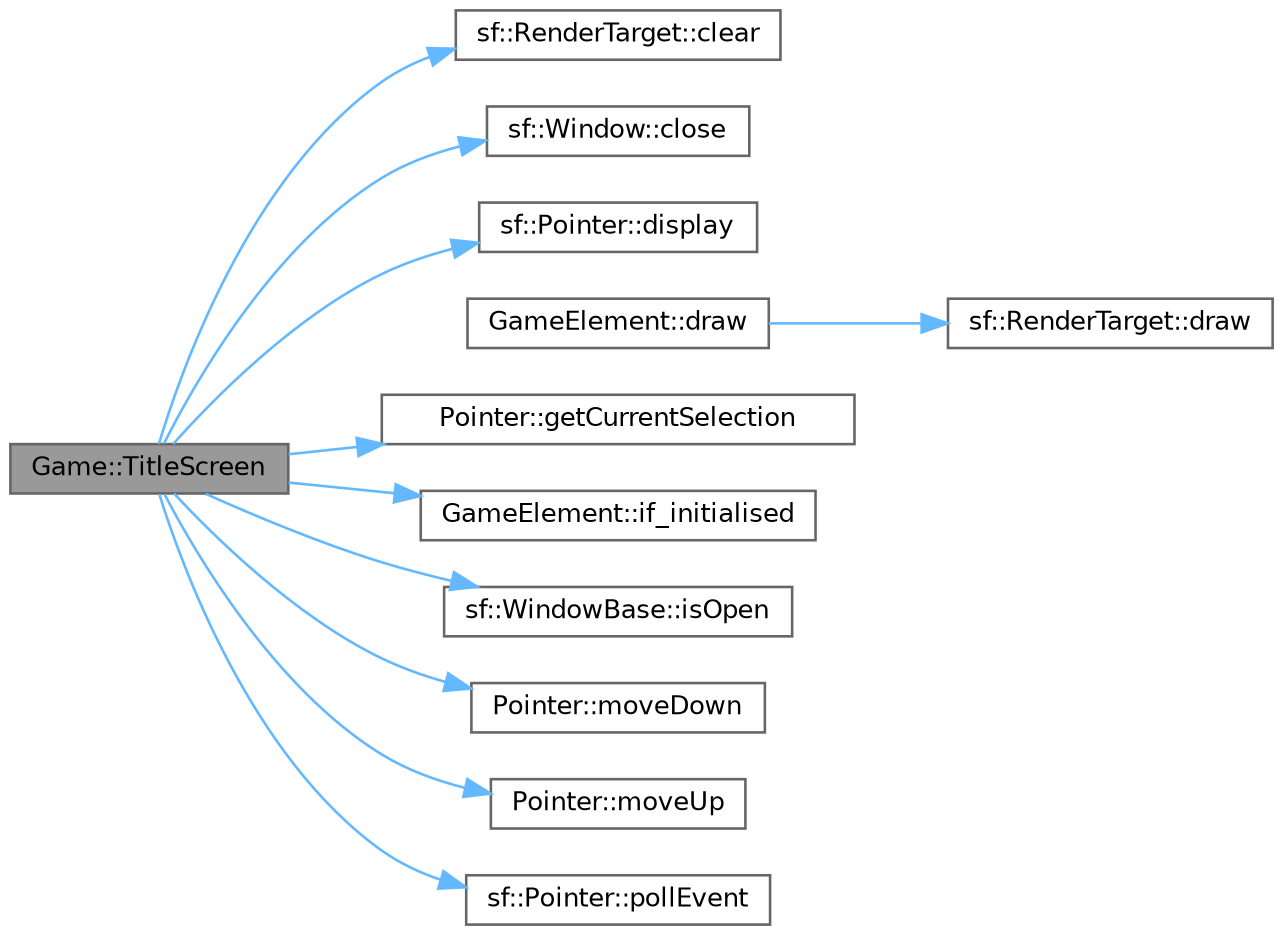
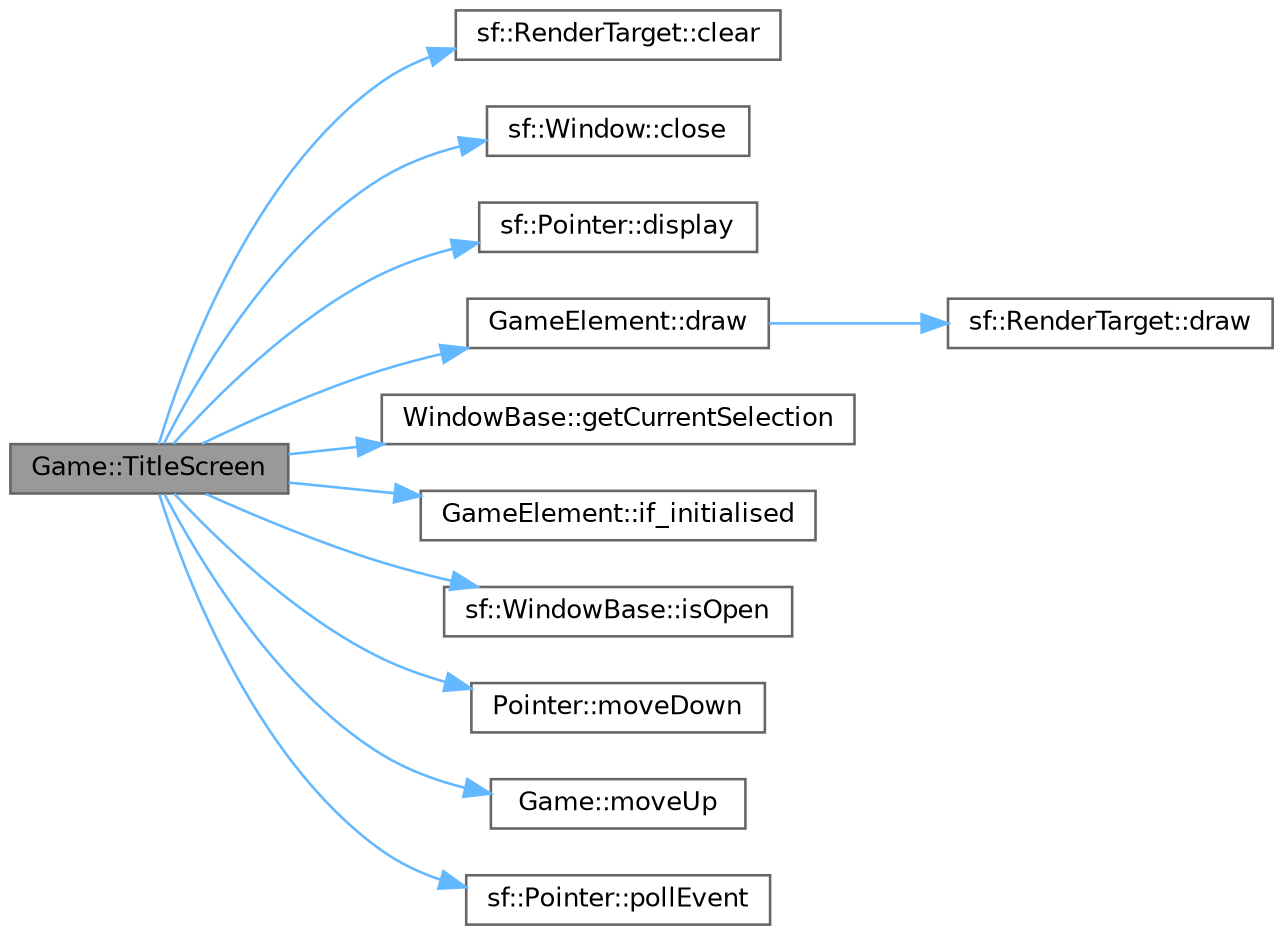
none -> (319, 392)
(618, 419) -> (618, 419)
(618, 804) -> (618, 804)
